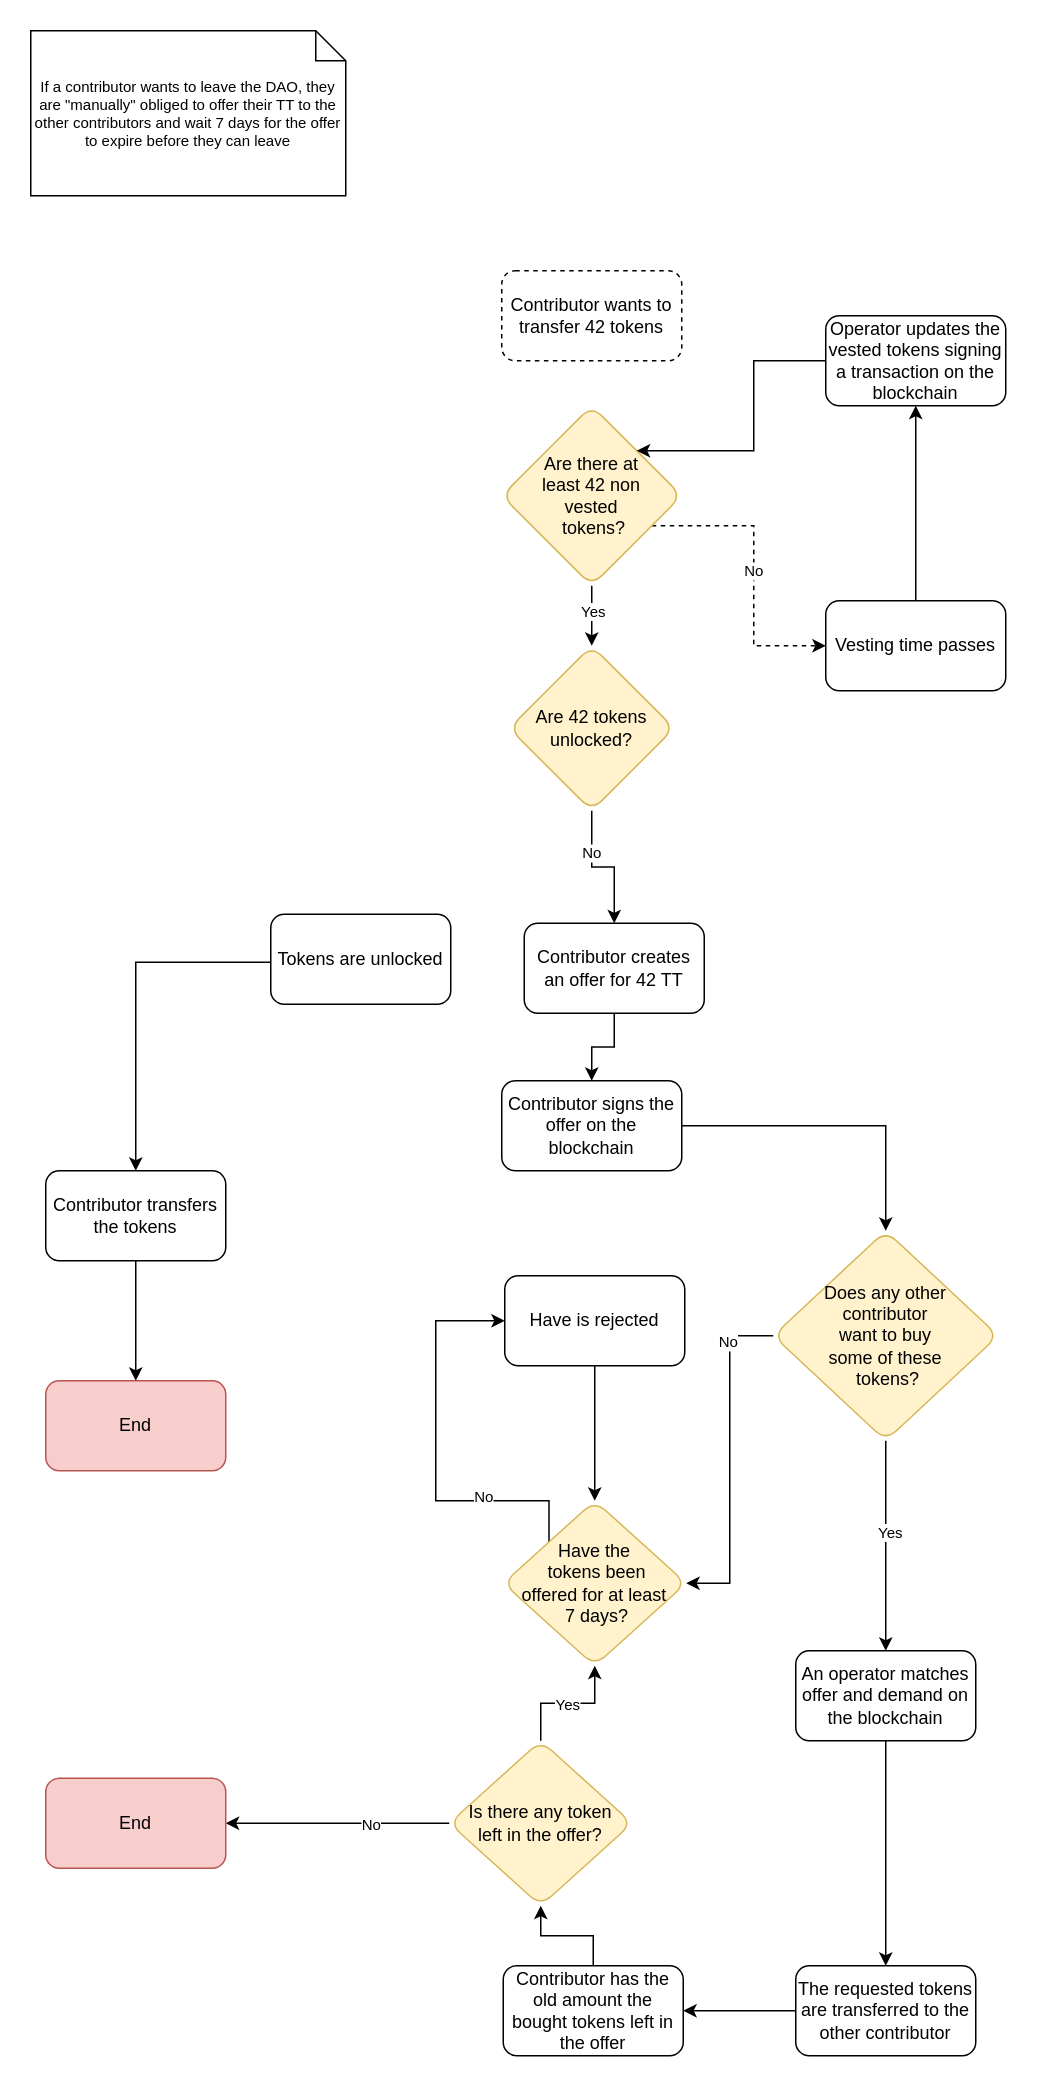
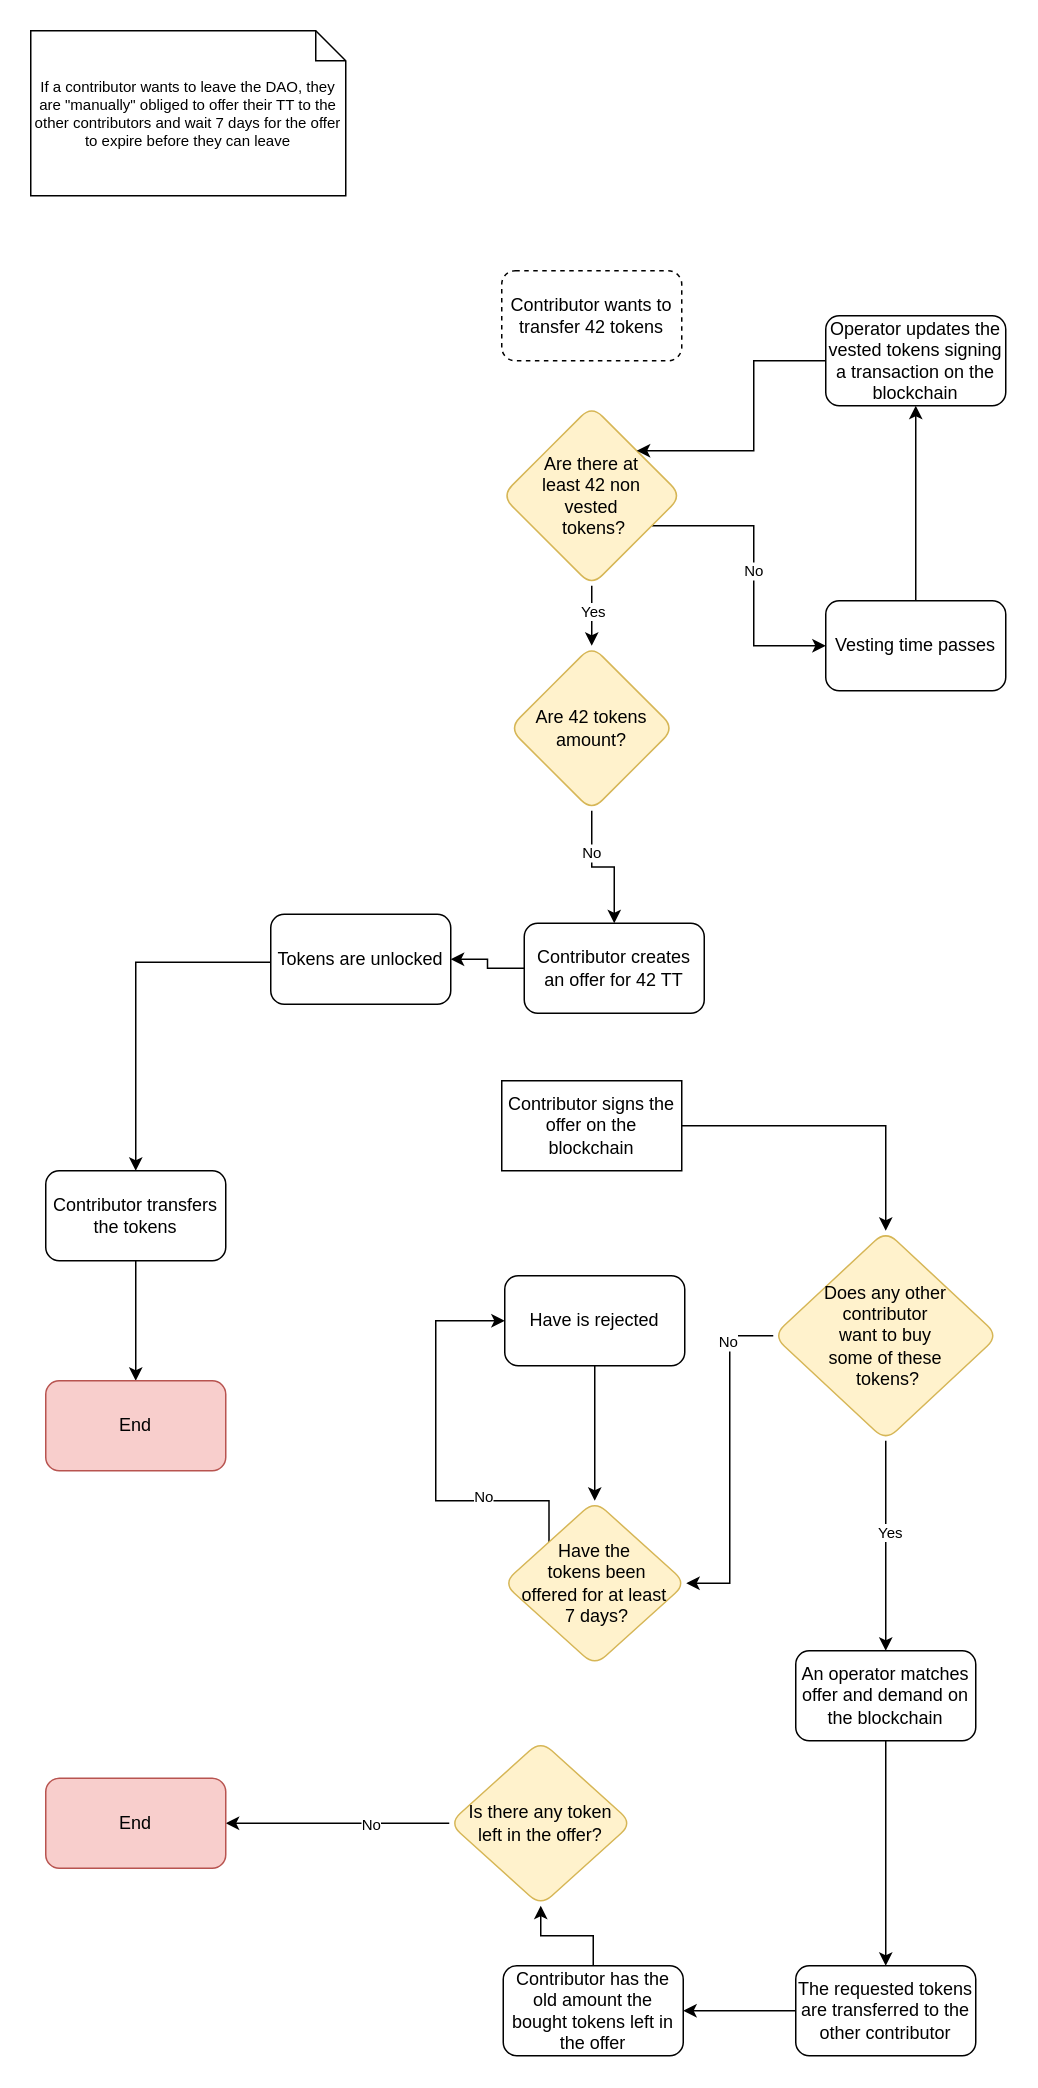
(721, 526) -> (721, 526)
(592, 728) -> (592, 728)
(608, 1047) -> (488, 968)
(592, 1126) -> (592, 1126)
(563, 1703) -> none
